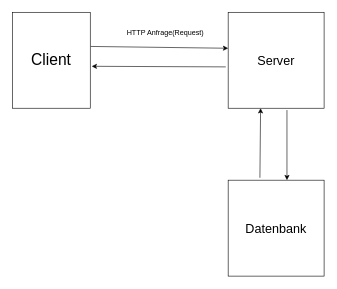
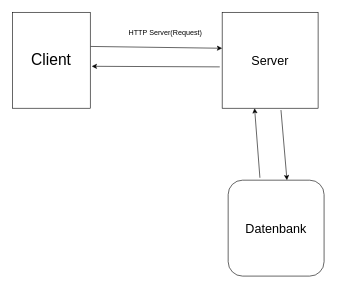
(166, 33) -> (166, 33)
(276, 60) -> (270, 60)
(276, 228) -> (276, 228)
